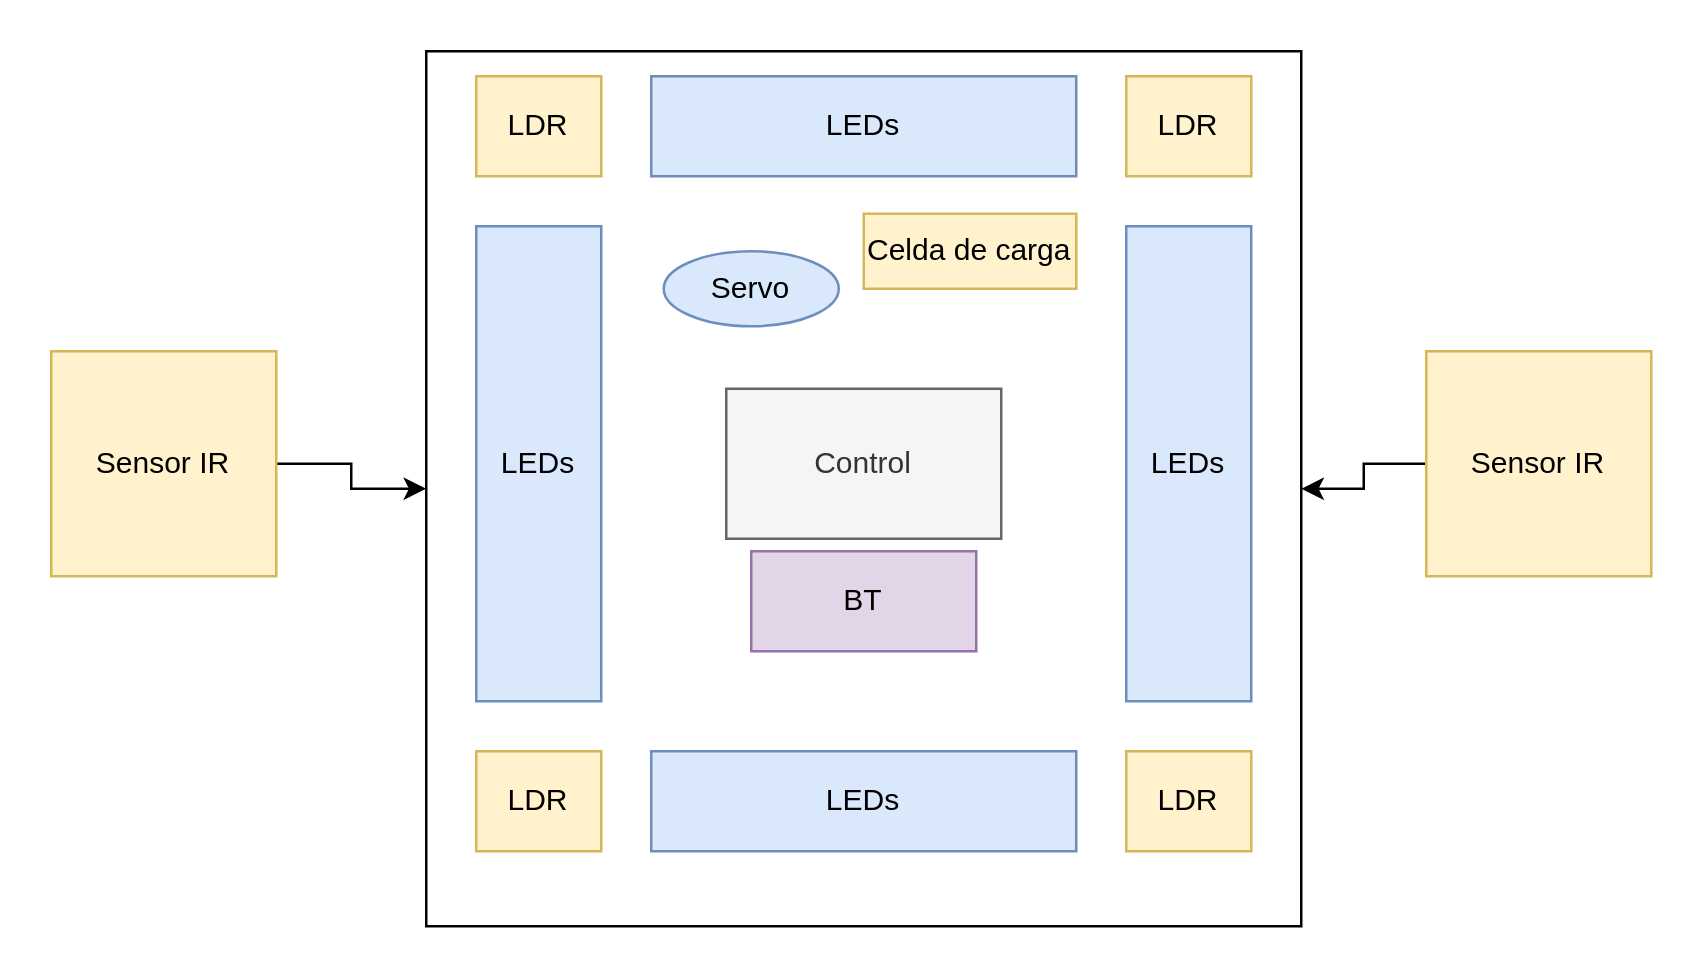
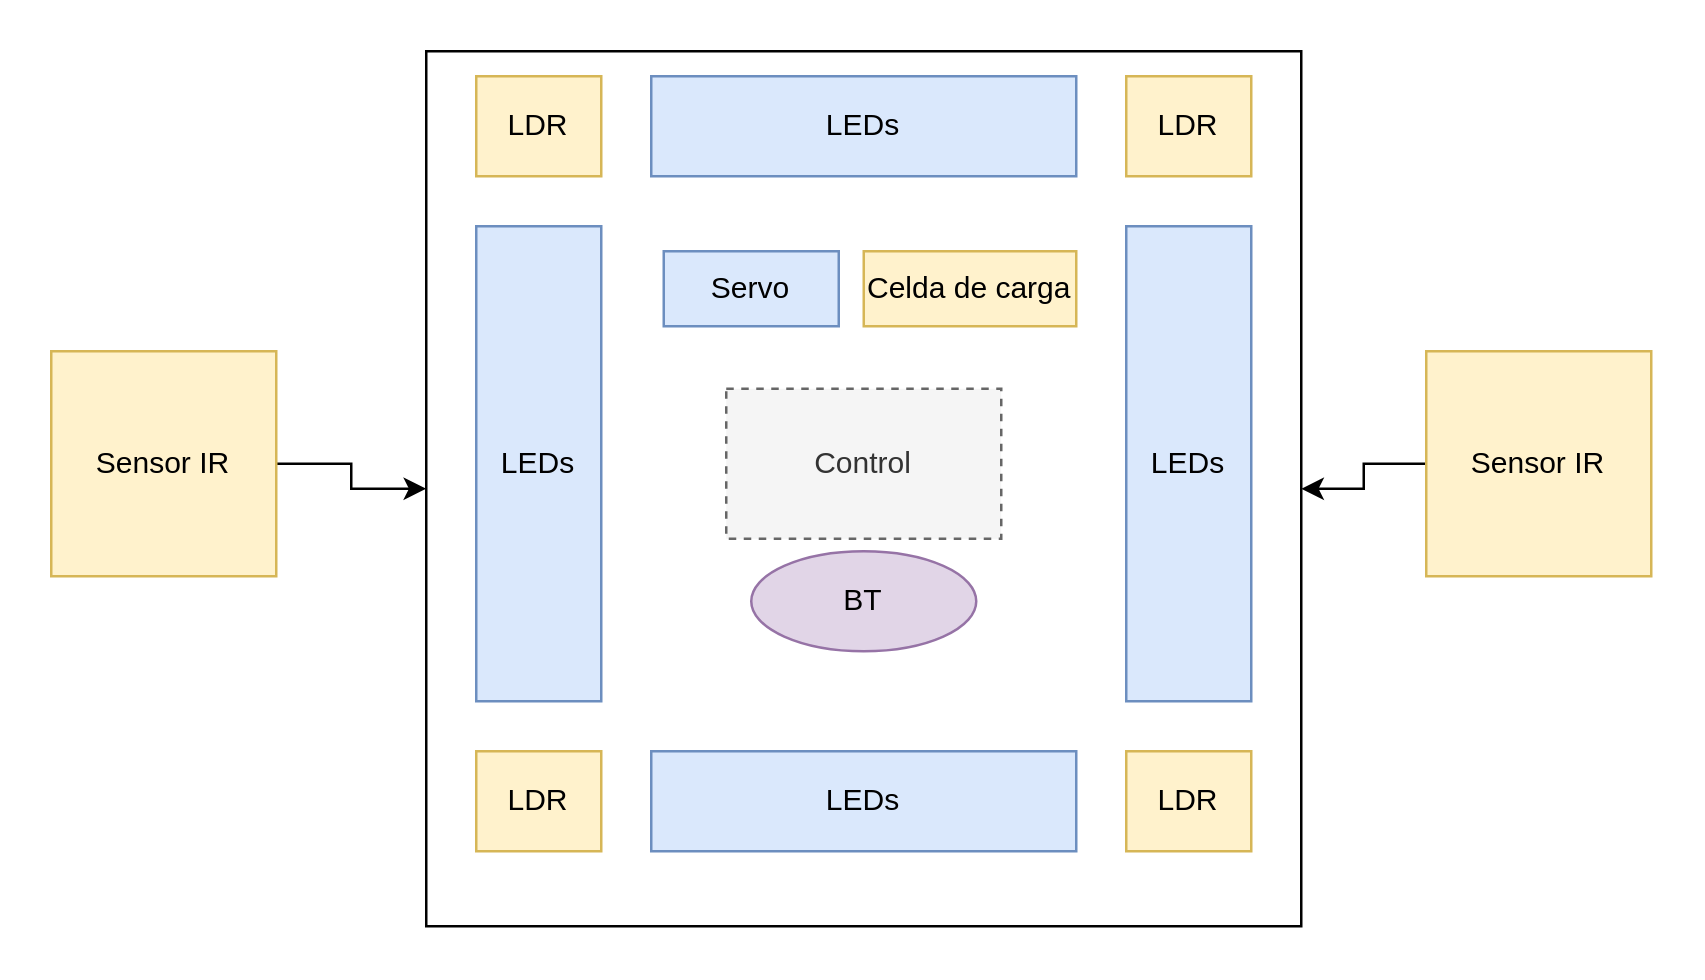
(970, 251) -> (970, 289)
(751, 289) -> (751, 289)
(864, 464) -> (864, 464)
(864, 601) -> (864, 601)
